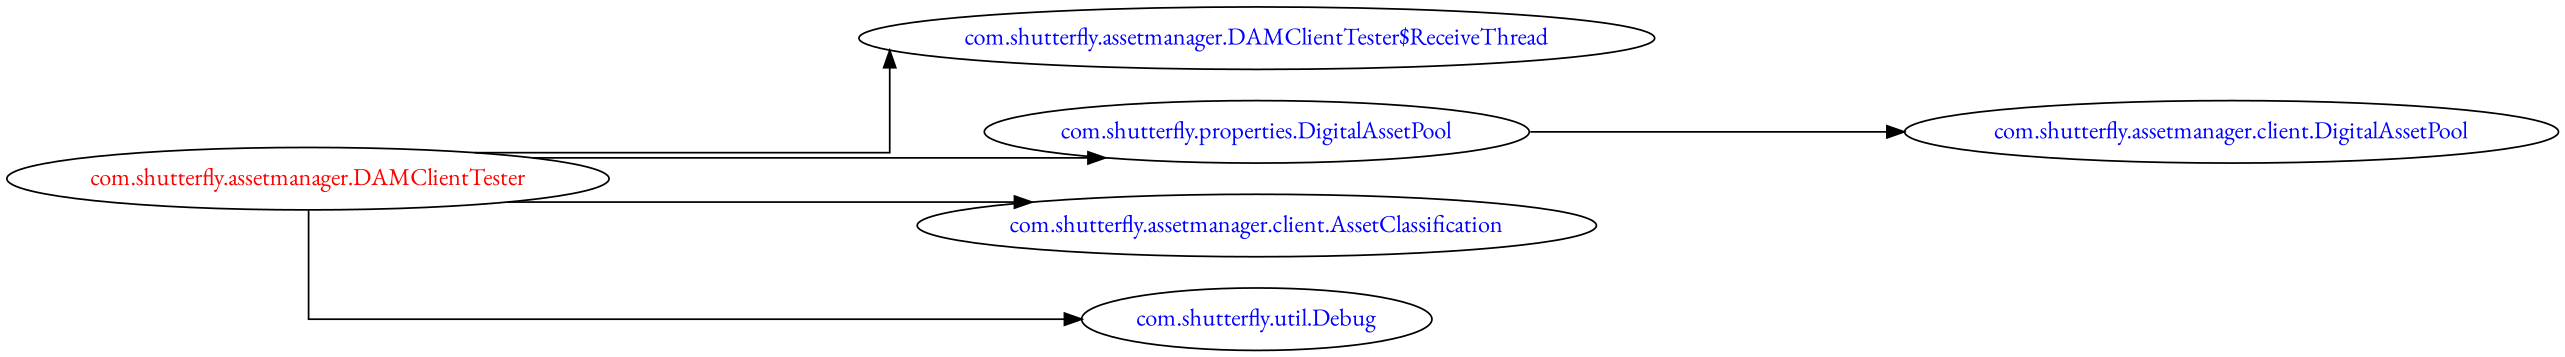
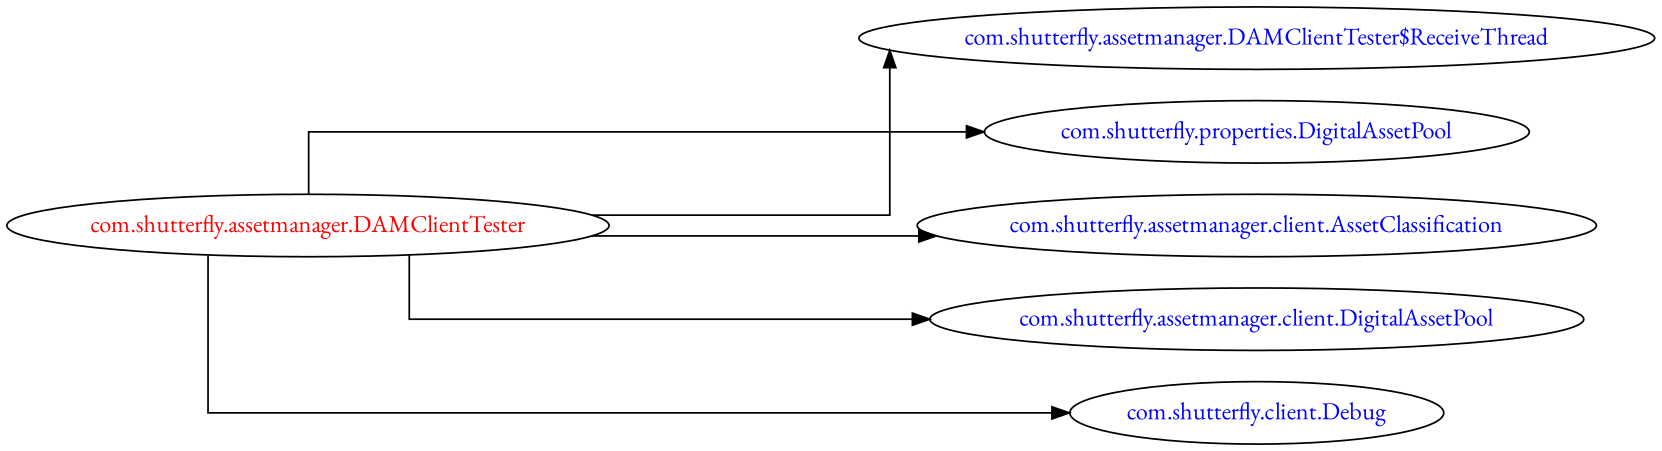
(1709, 132) -> (629, 319)
(1257, 319) -> (1257, 413)
